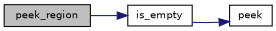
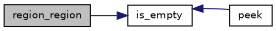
(47, 16) -> (47, 16)
(206, 23) -> (216, 9)
